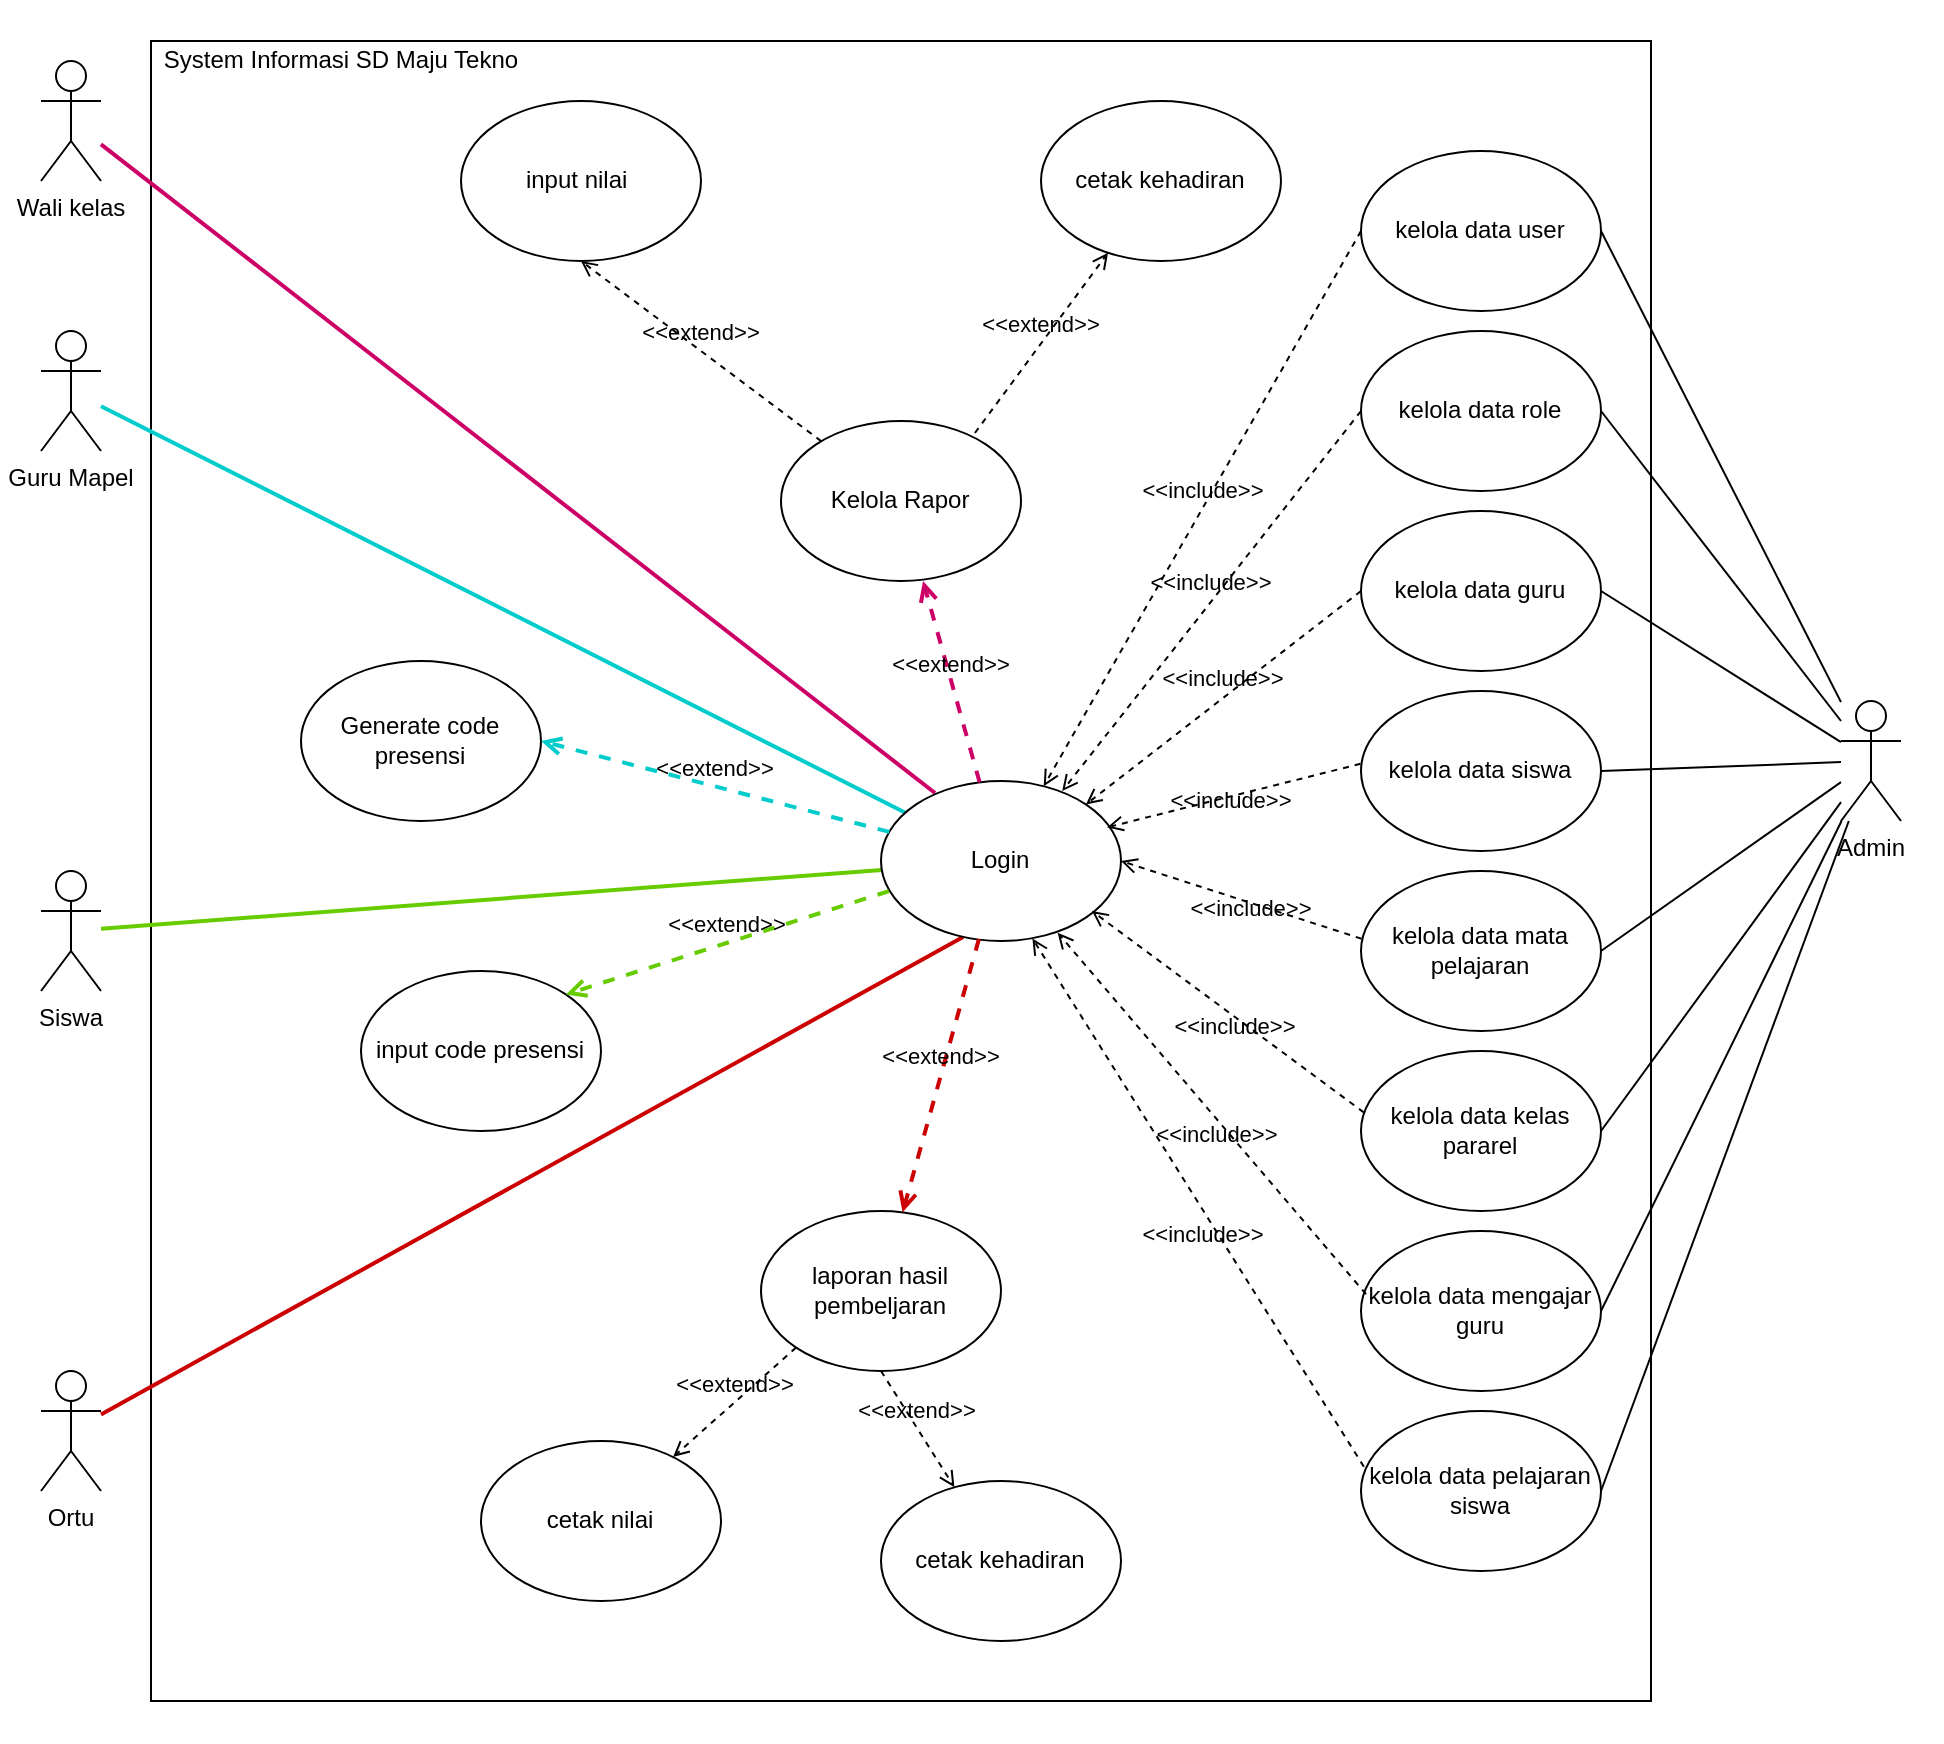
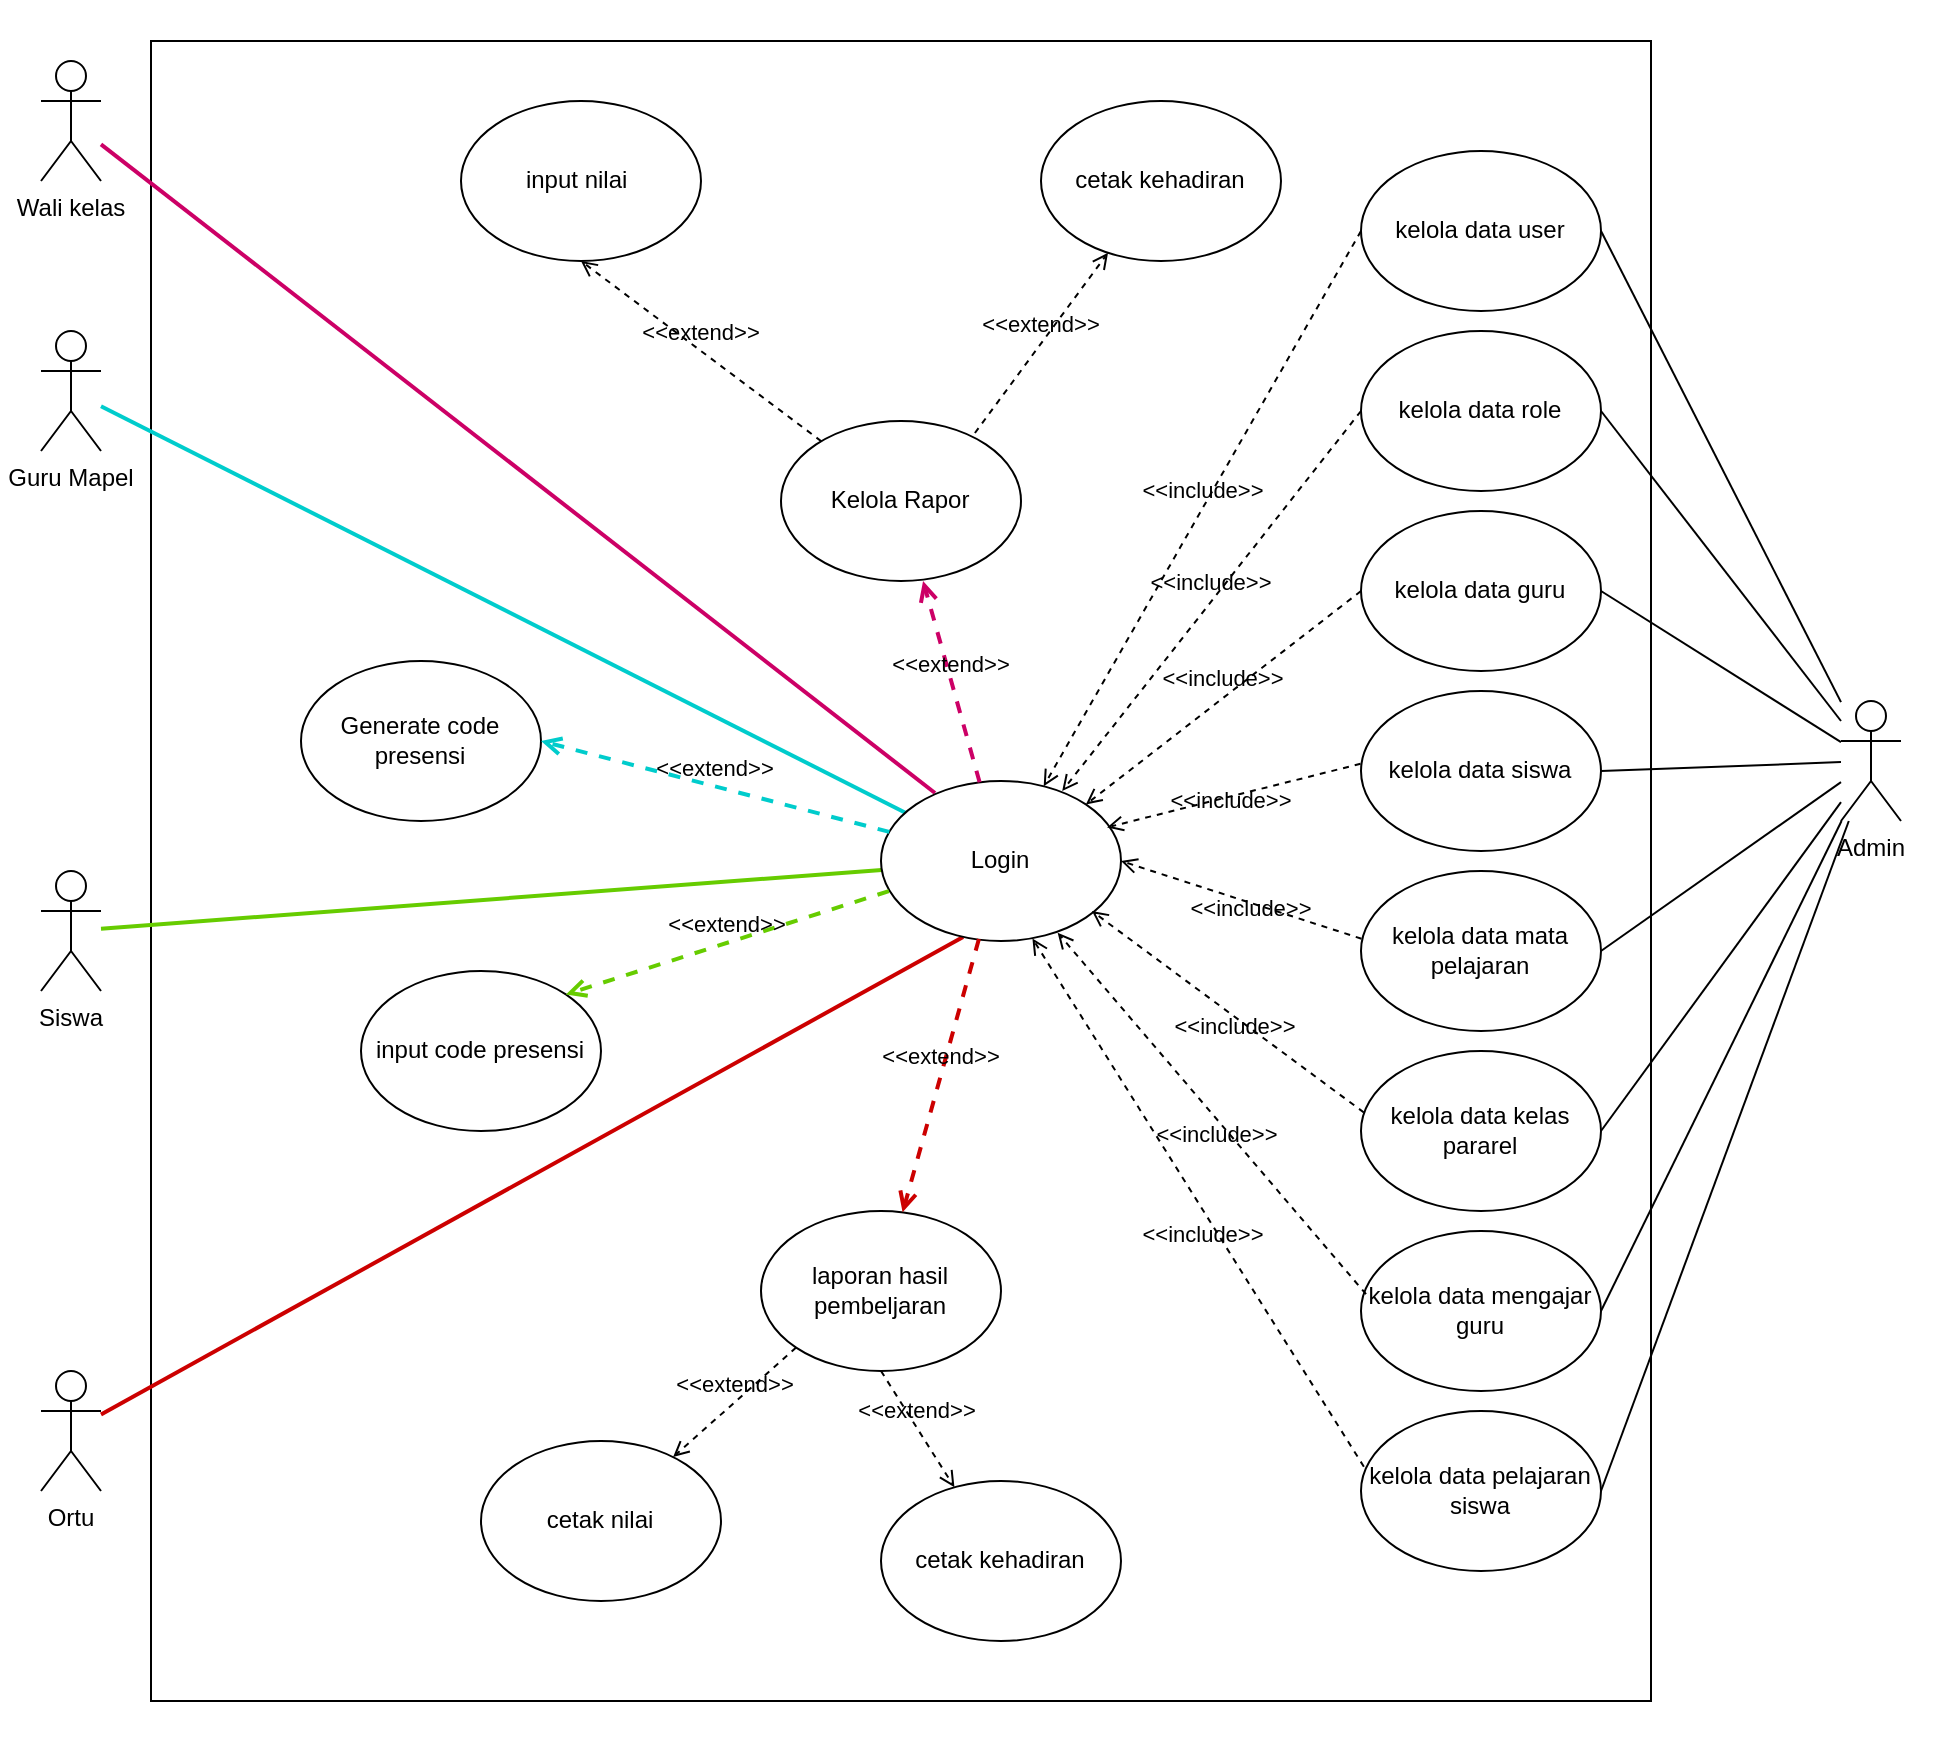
(341, 61) -> none
